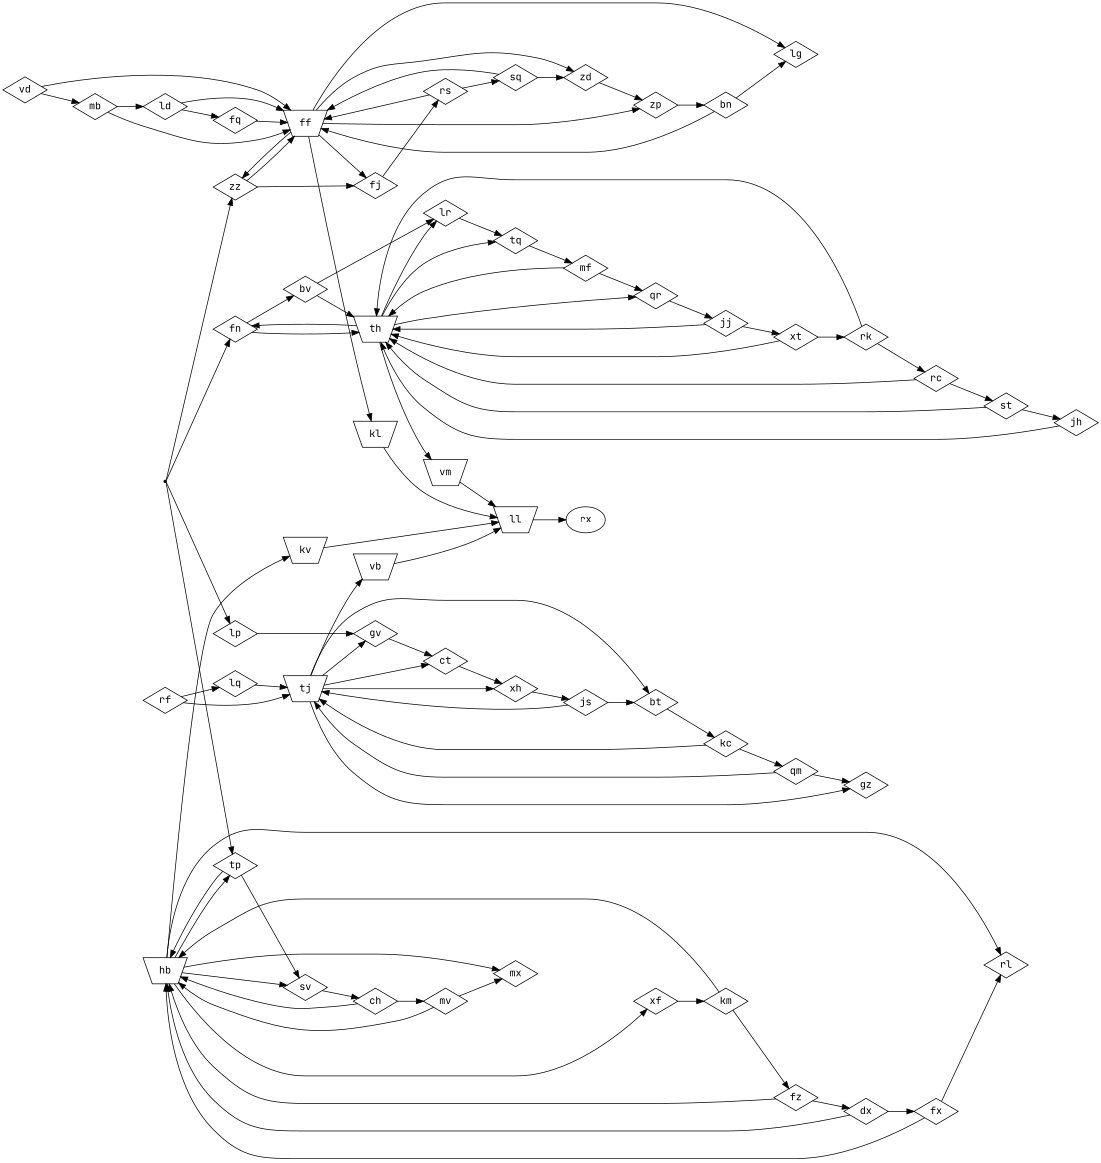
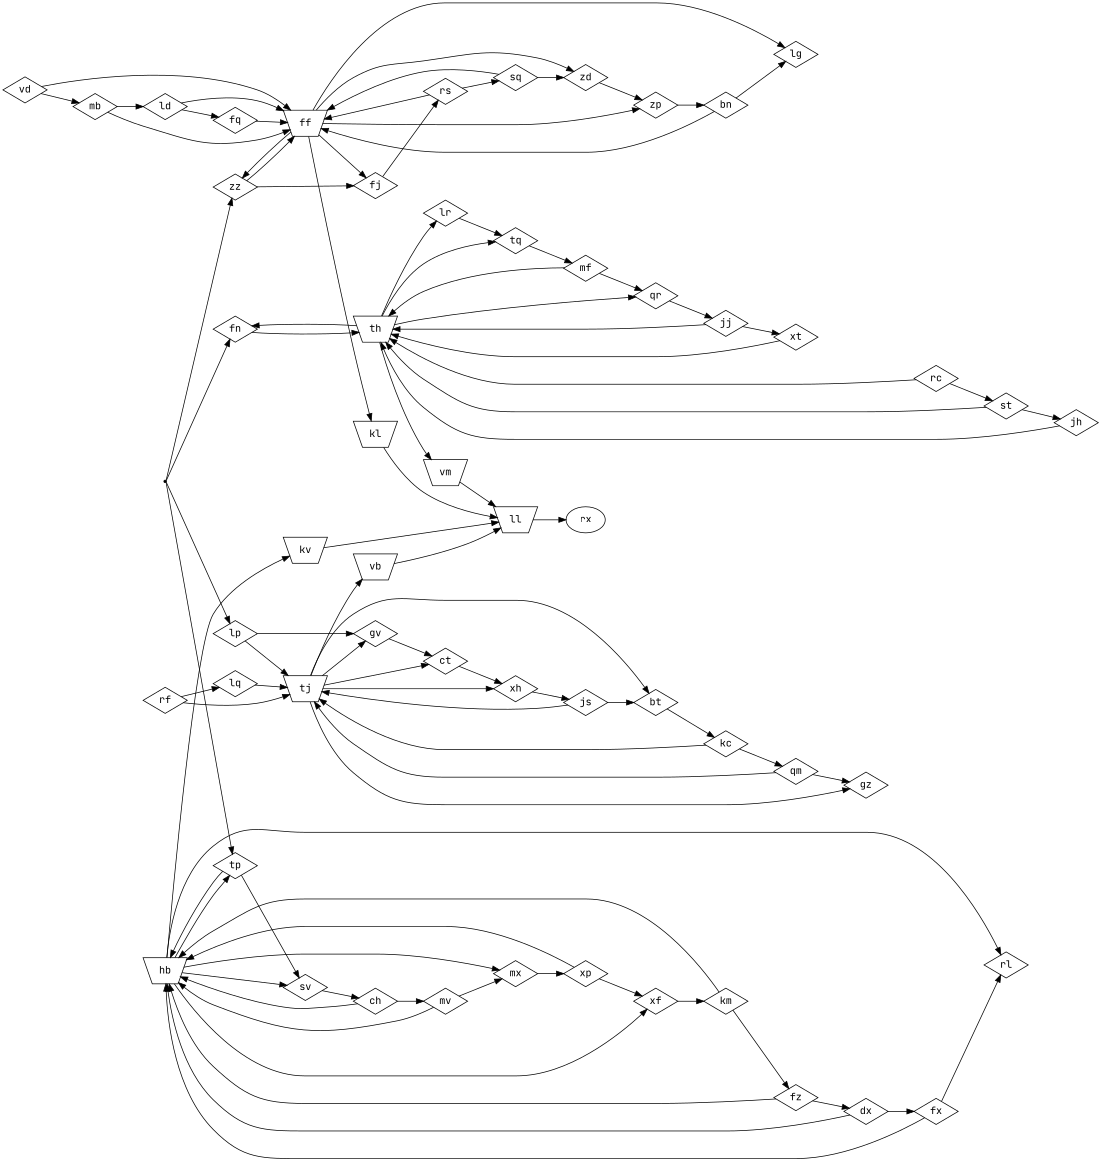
(305, 289) -> none
(866, 337) -> none
none -> (264, 656)
none -> (586, 974)
